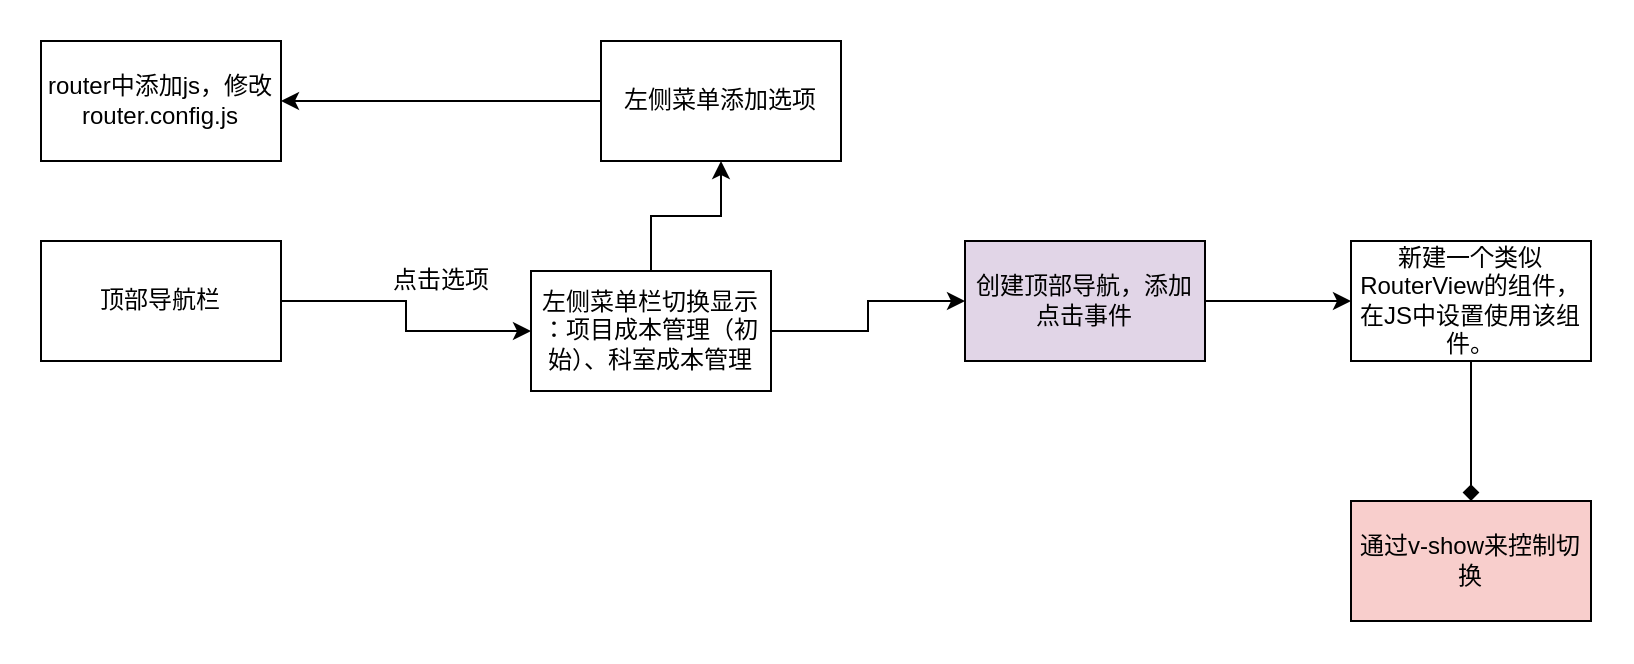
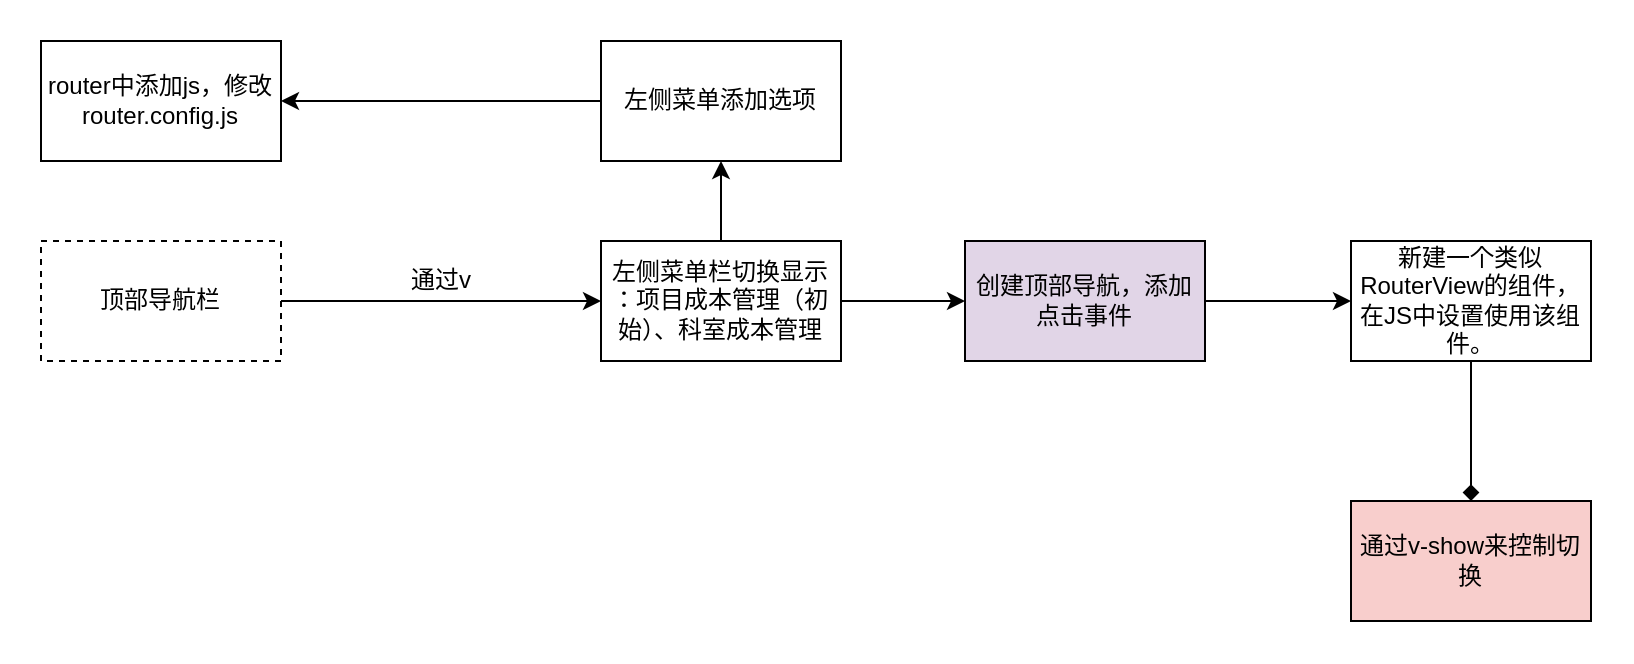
(442, 281) -> (442, 281)
(161, 301) -> (161, 301)
(651, 331) -> (721, 301)
